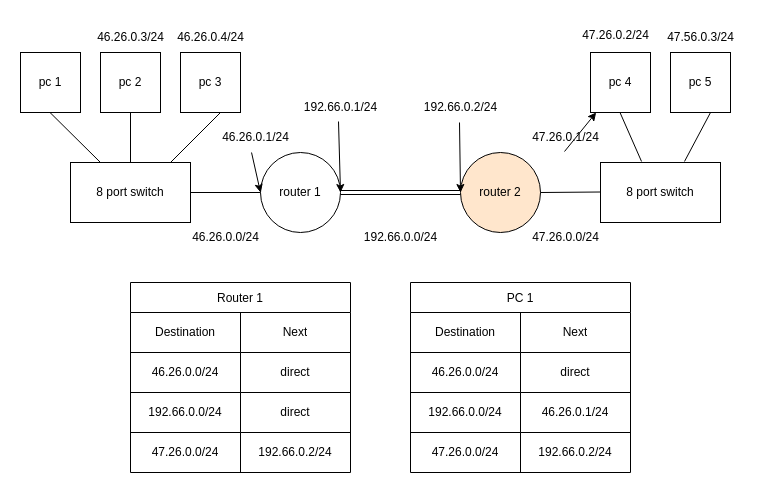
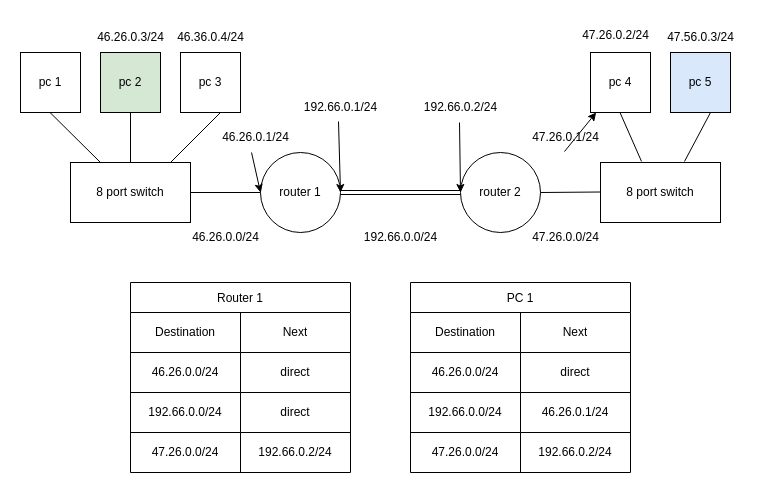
(211, 38) -> (211, 38)
(131, 83) -> (131, 83)
(701, 83) -> (701, 83)
(501, 193) -> (501, 193)
